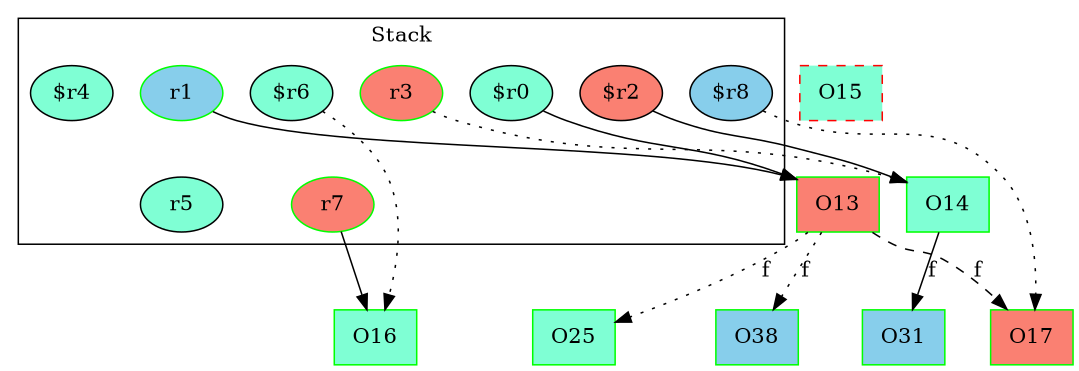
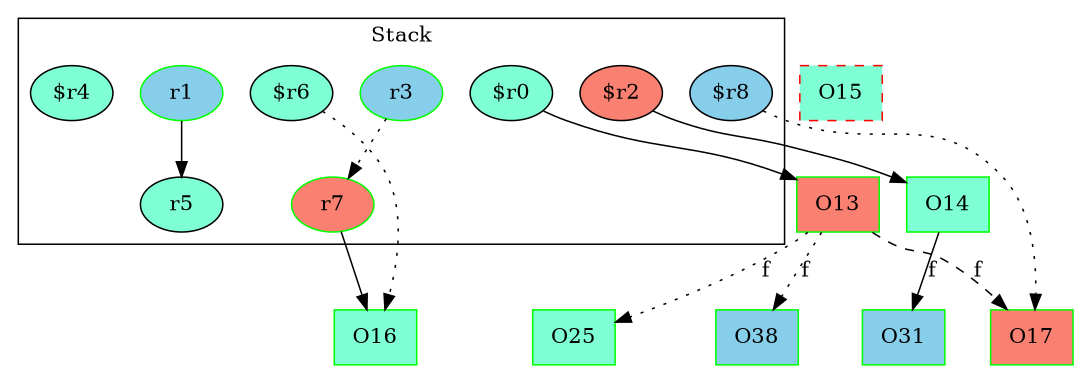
(401, 93) -> (401, 93)
(496, 147) -> (182, 141)
(754, 153) -> (373, 140)
